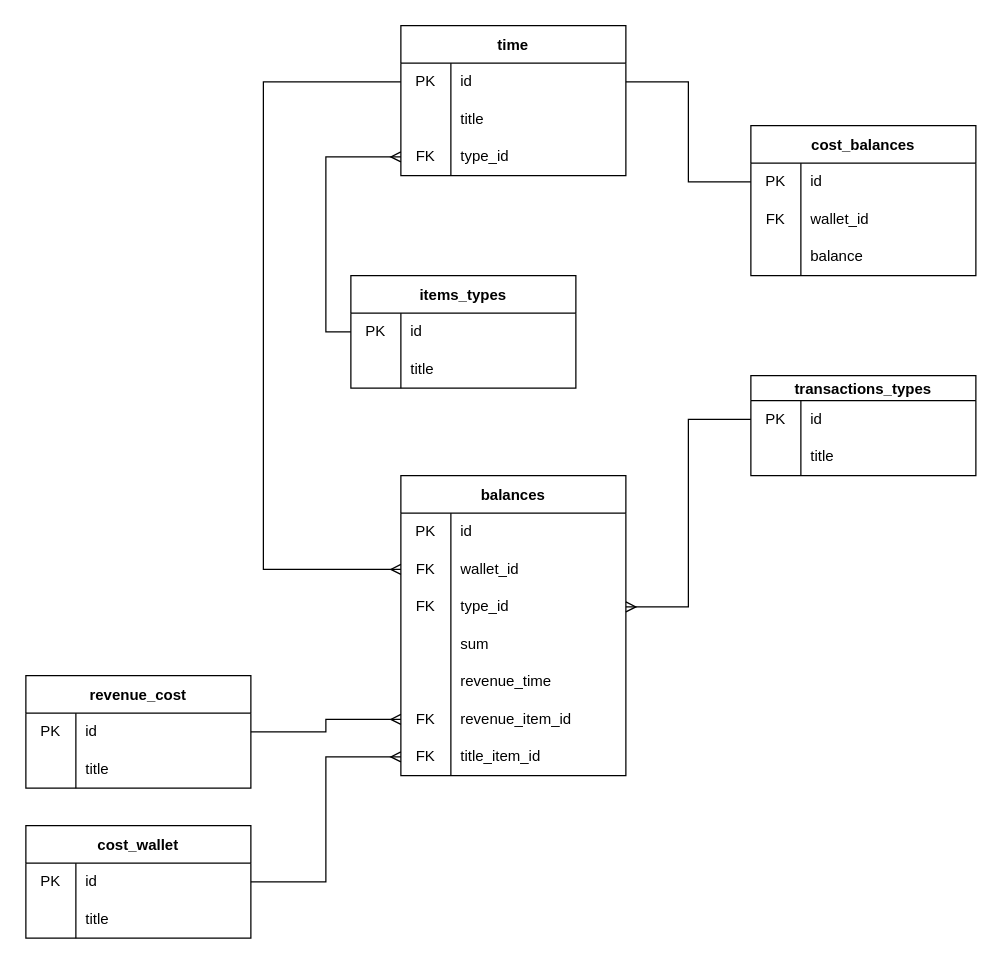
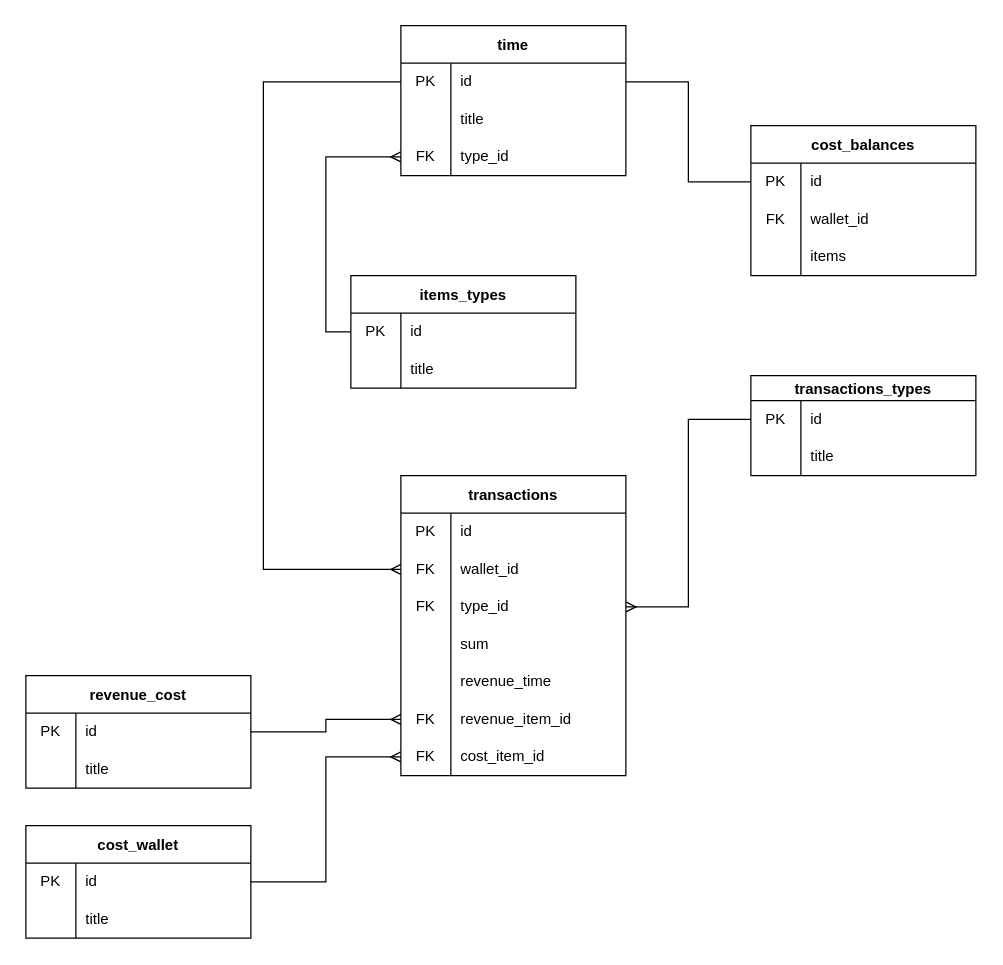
(838, 257) -> (830, 257)
(513, 495) -> (513, 495)
(507, 757) -> (507, 757)
